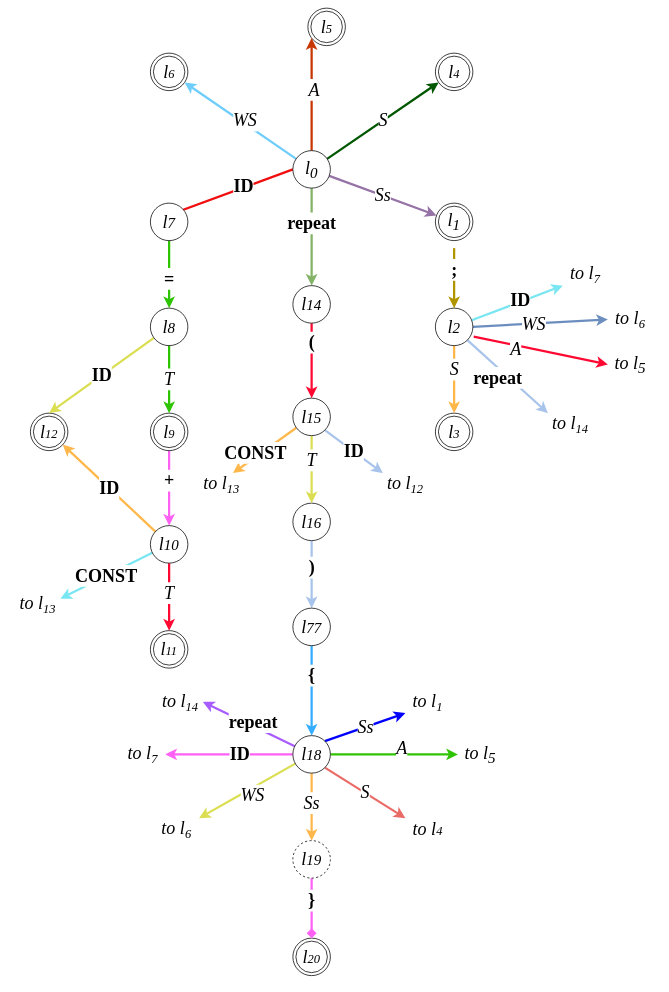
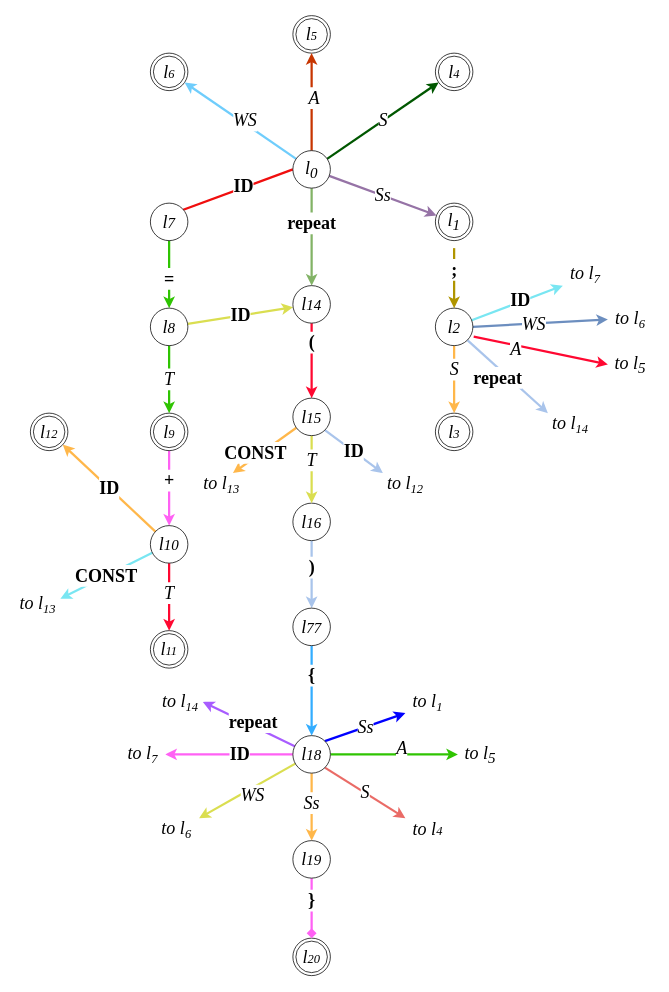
(327, 27) -> (312, 34)
(106, 372) -> (236, 316)
(312, 859) -> (312, 859)
